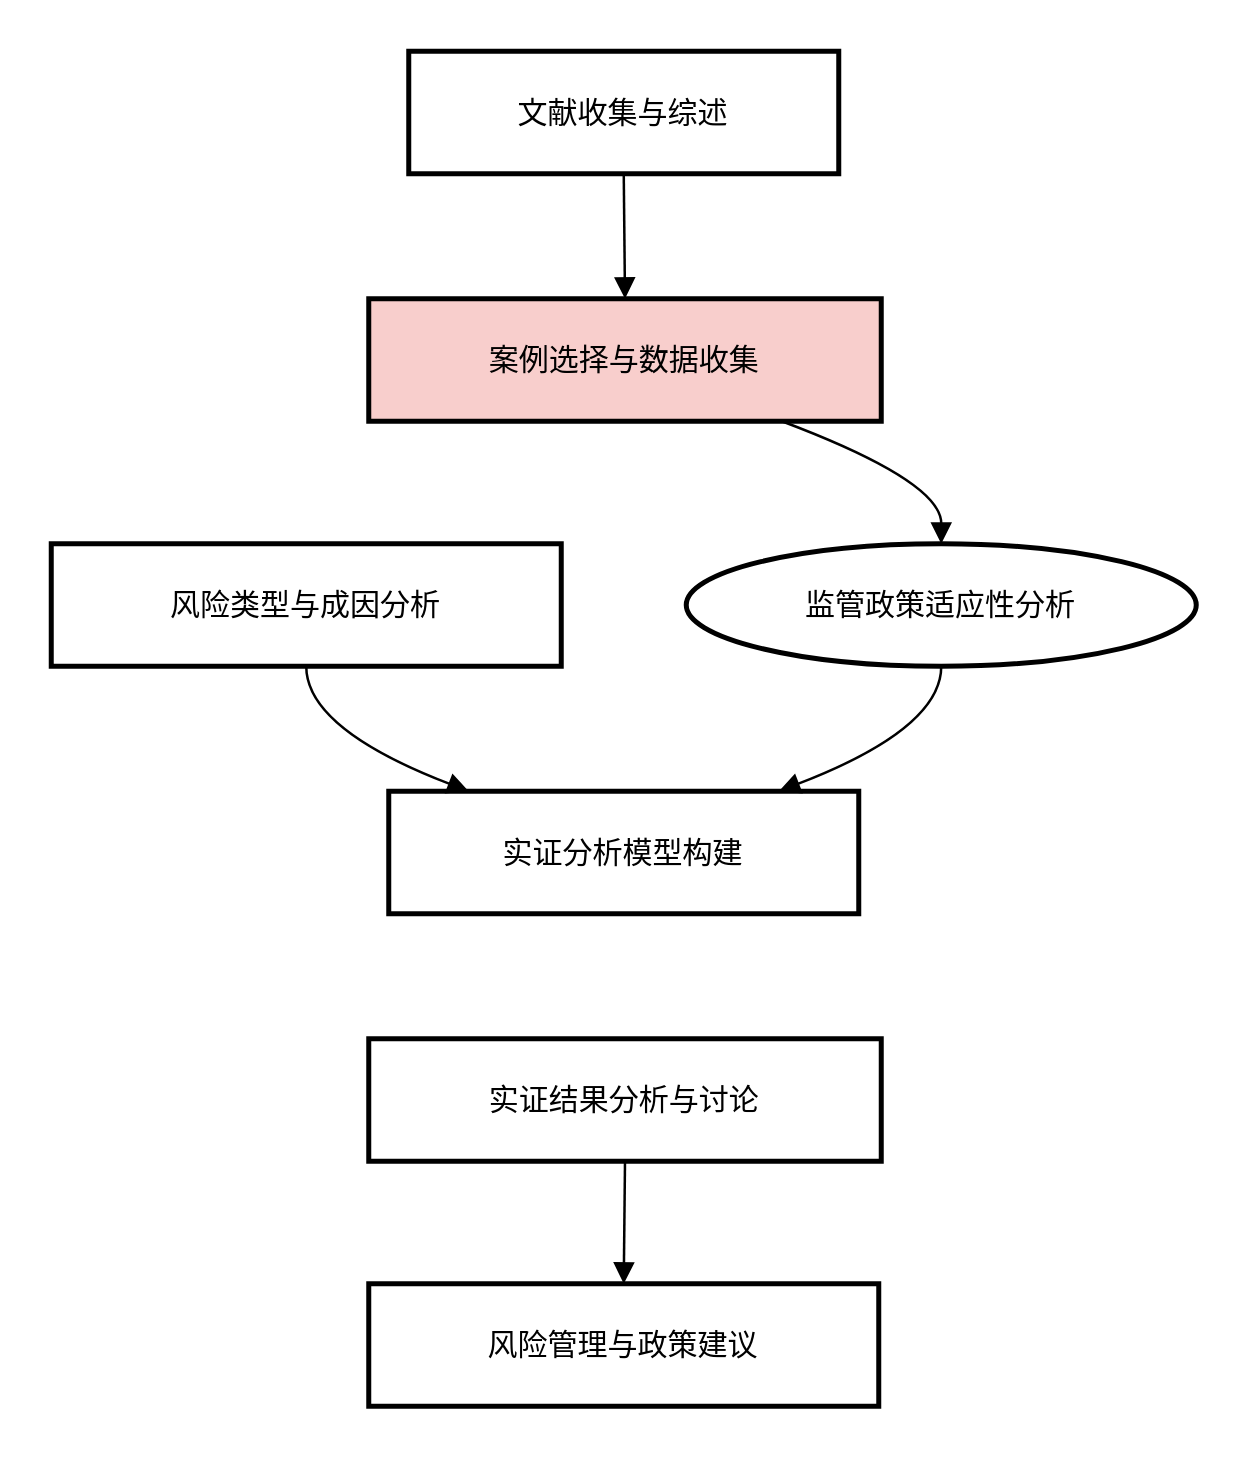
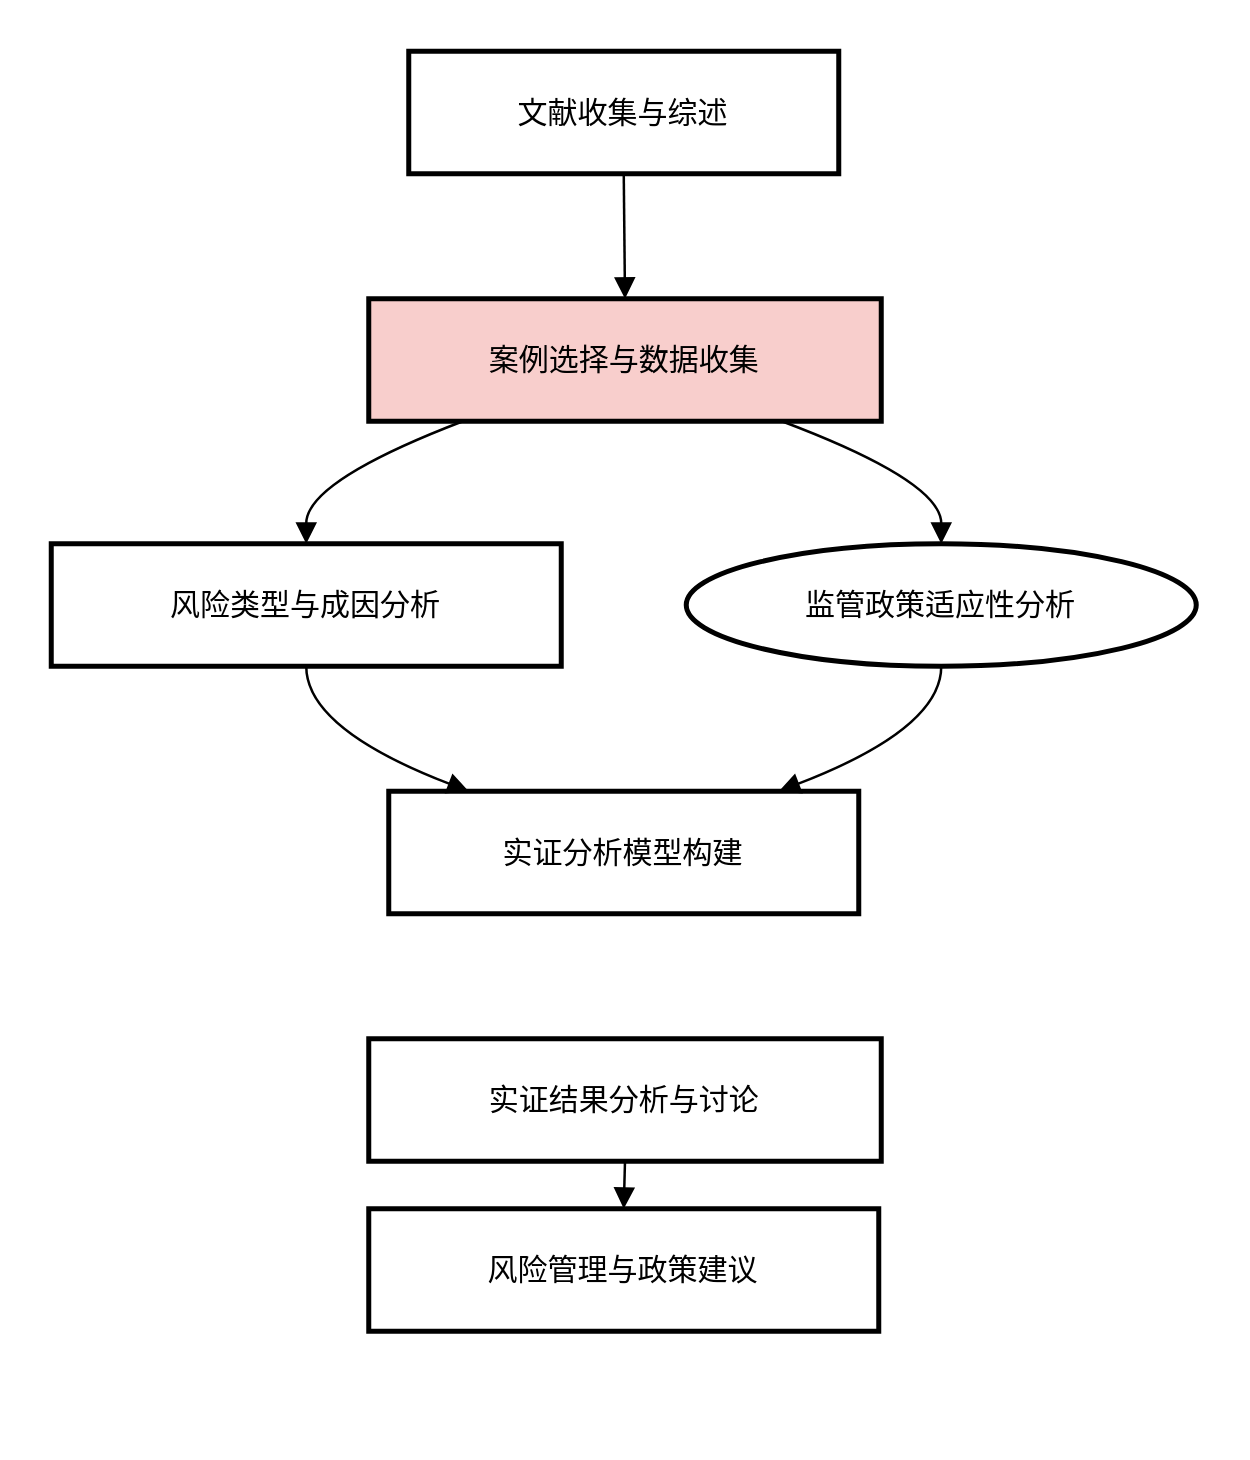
none -> (373, 461)
(624, 1345) -> (624, 1270)
